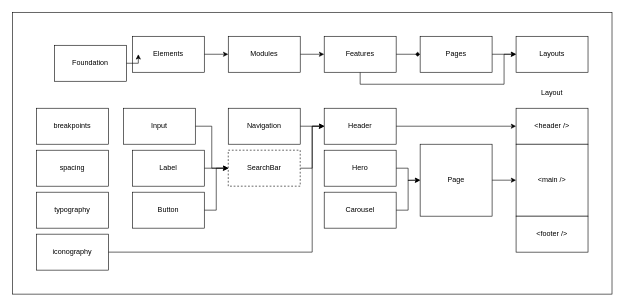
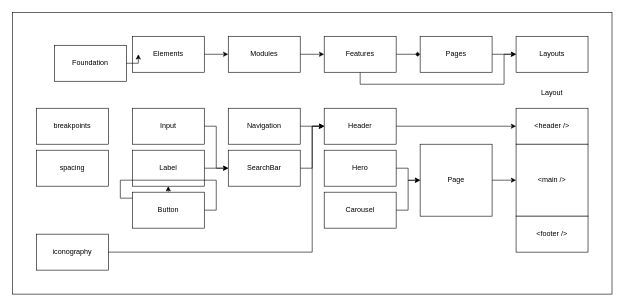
(159, 126) -> (168, 126)
(264, 168) -> (264, 168)
(216, 176) -> (120, 197)
(72, 210) -> none
